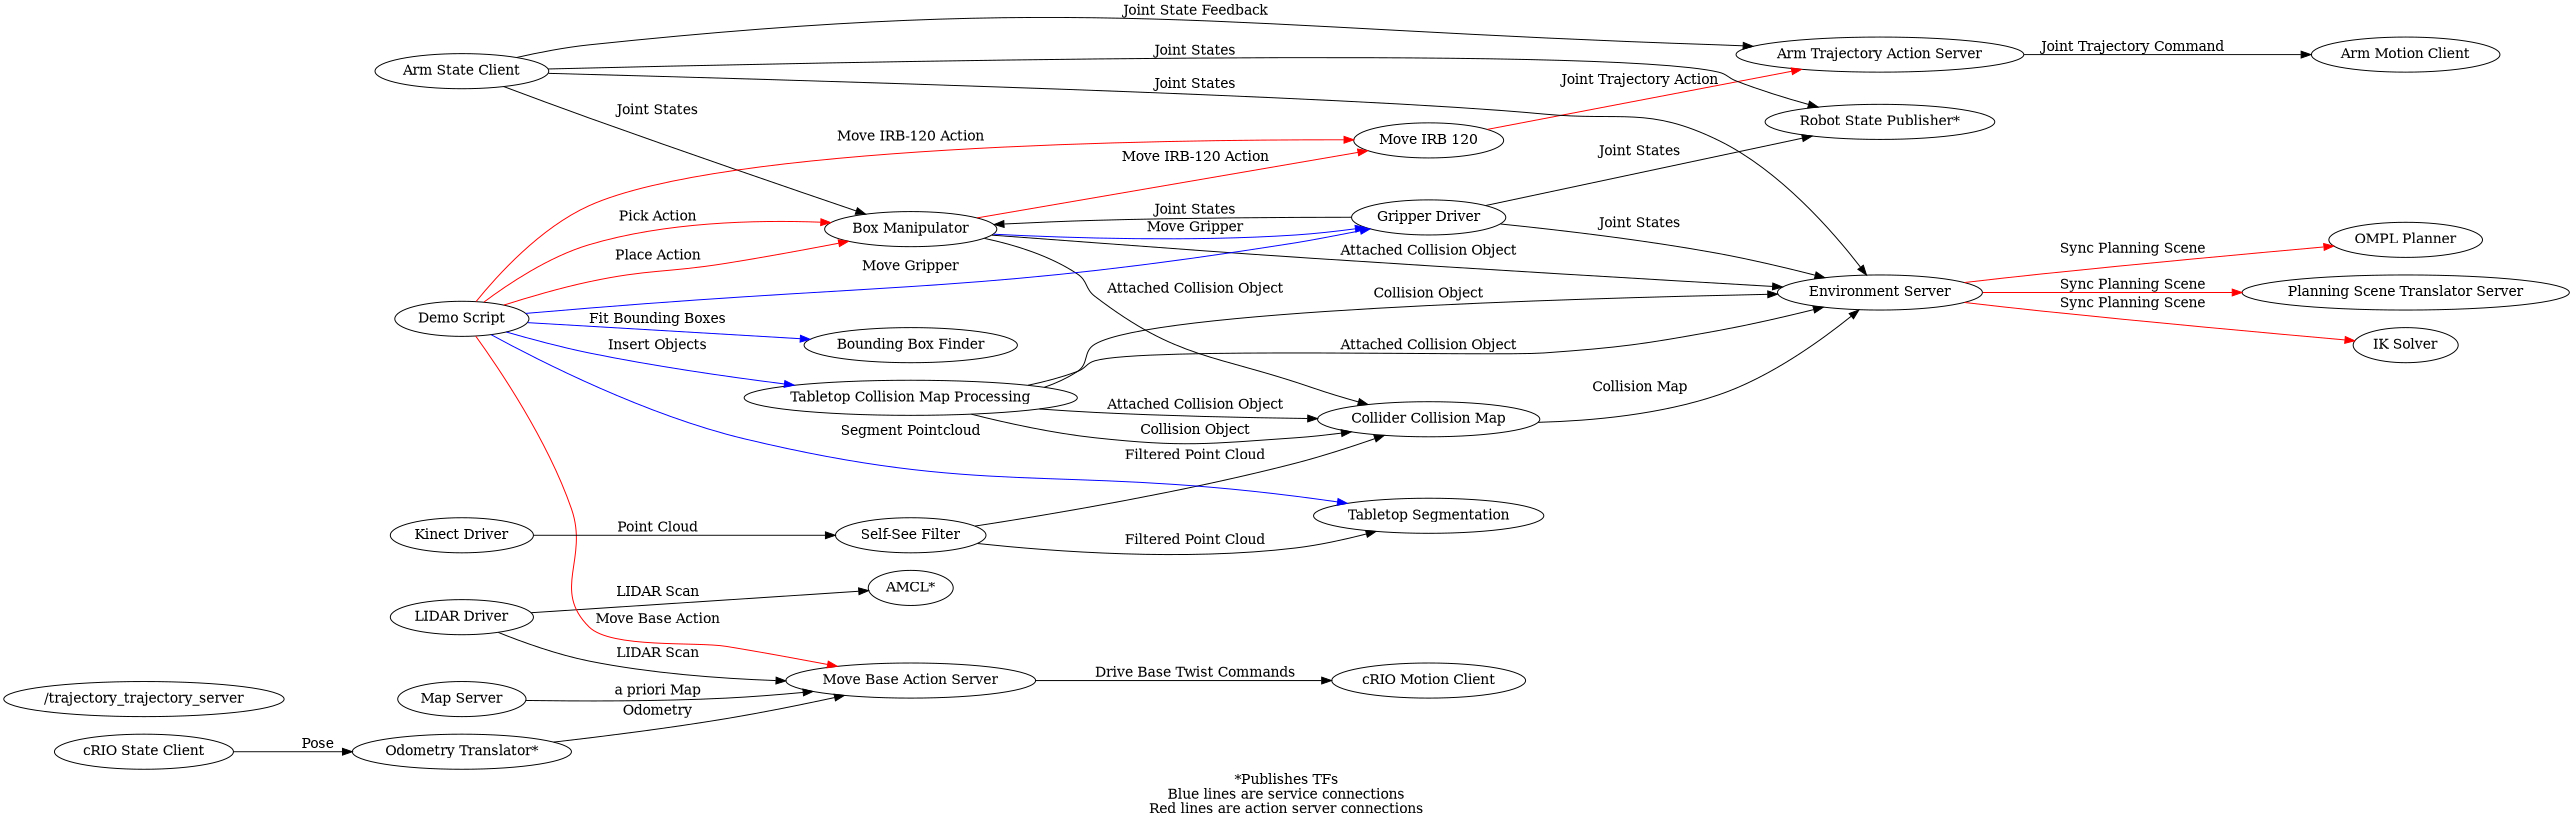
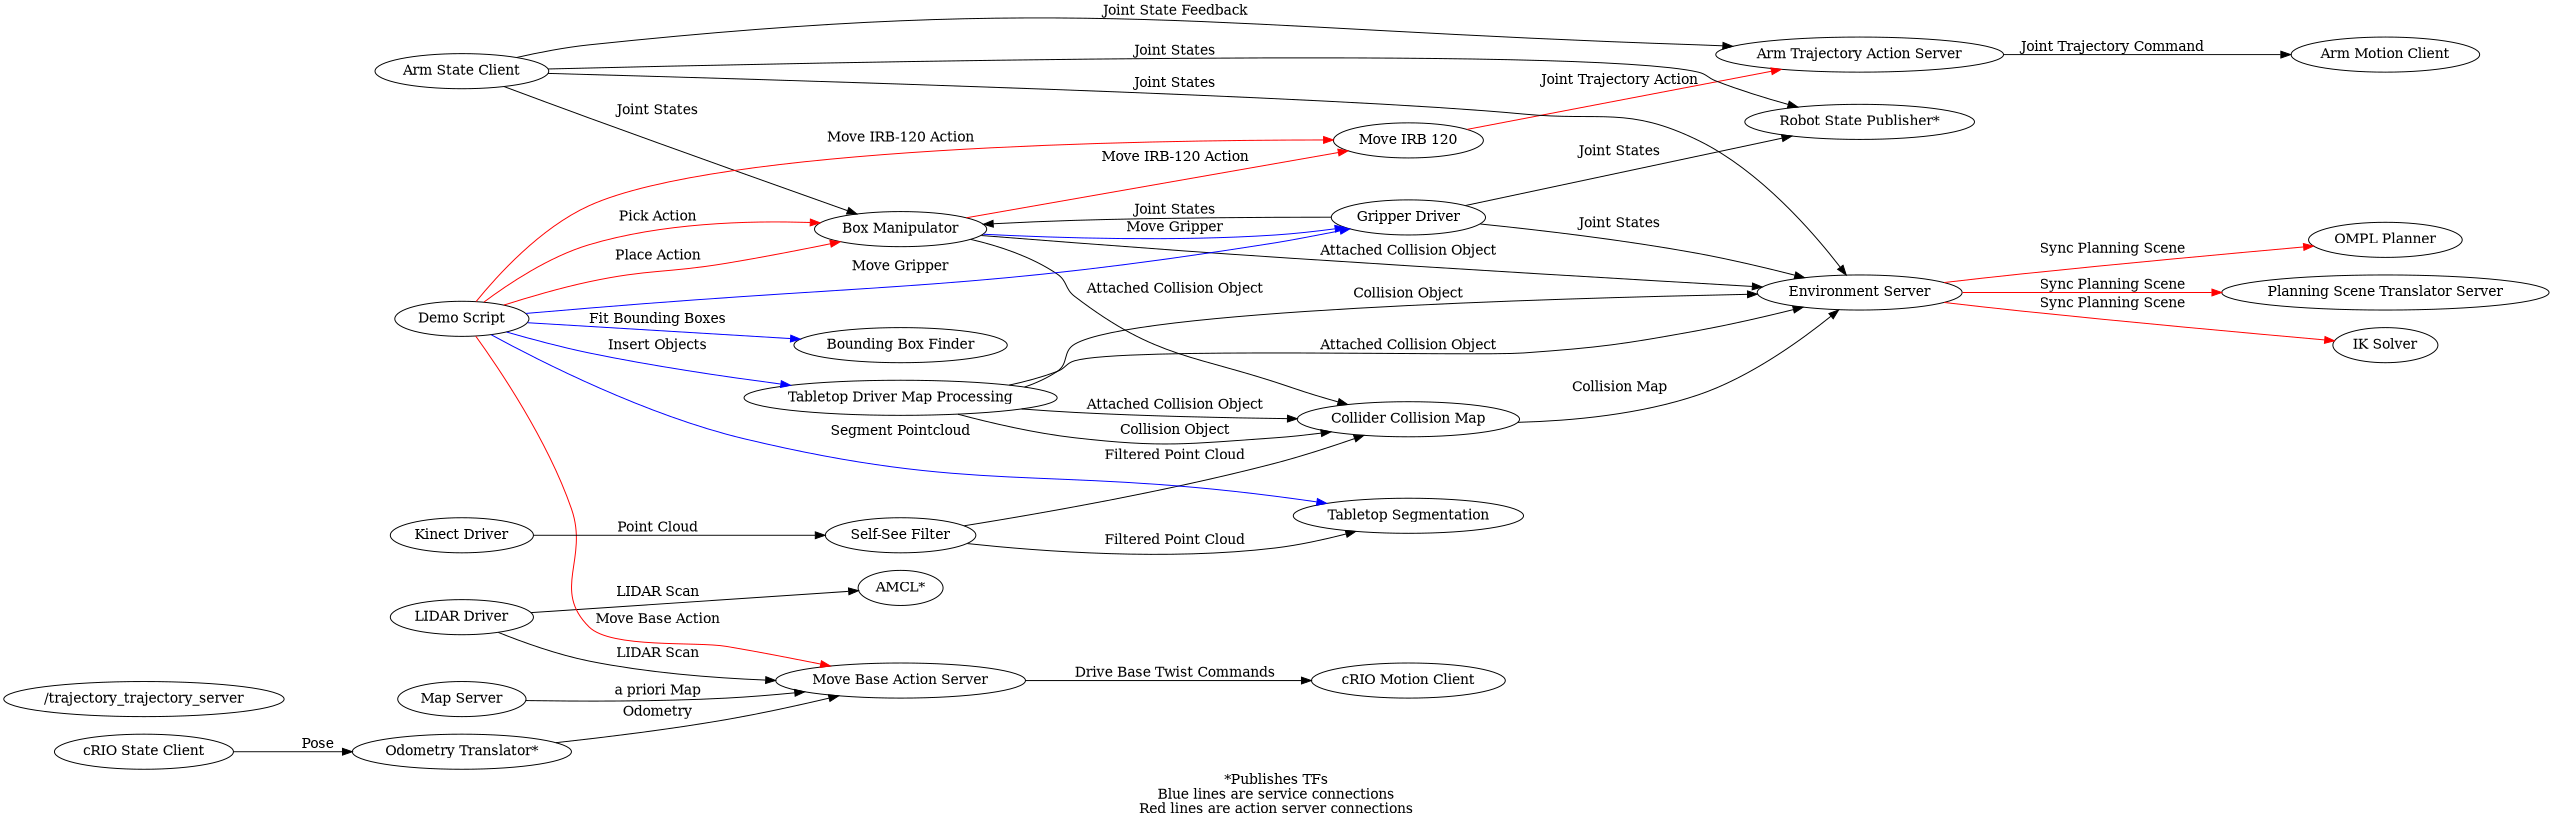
(911, 398) -> (901, 398)
